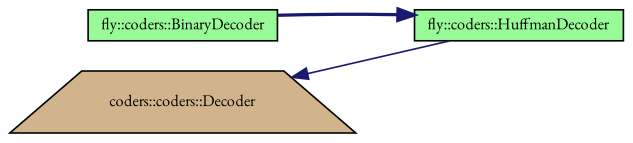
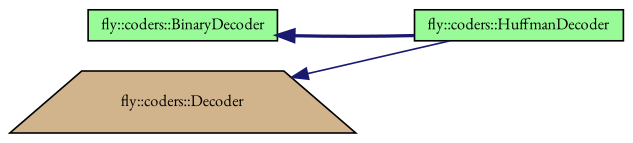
(338, 14) -> (354, 36)
(183, 102) -> (183, 102)
